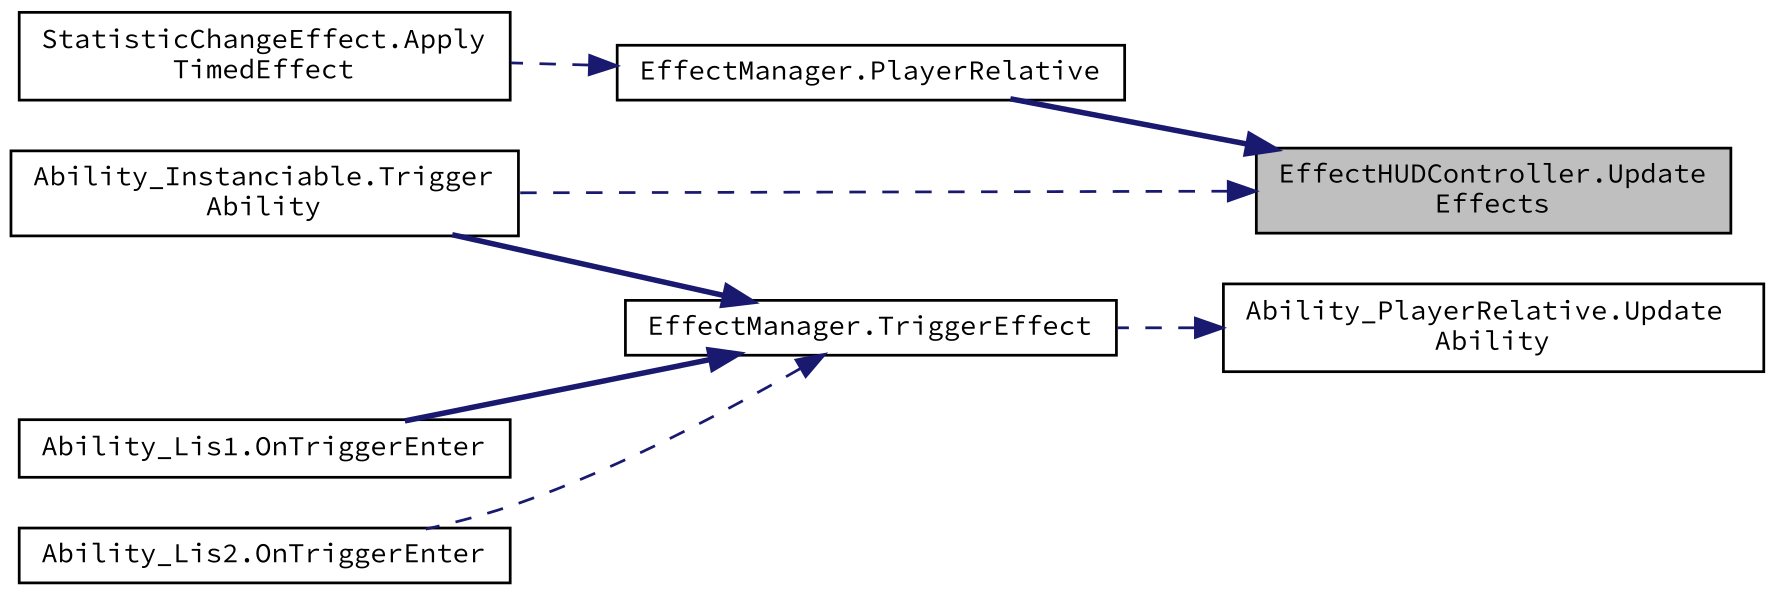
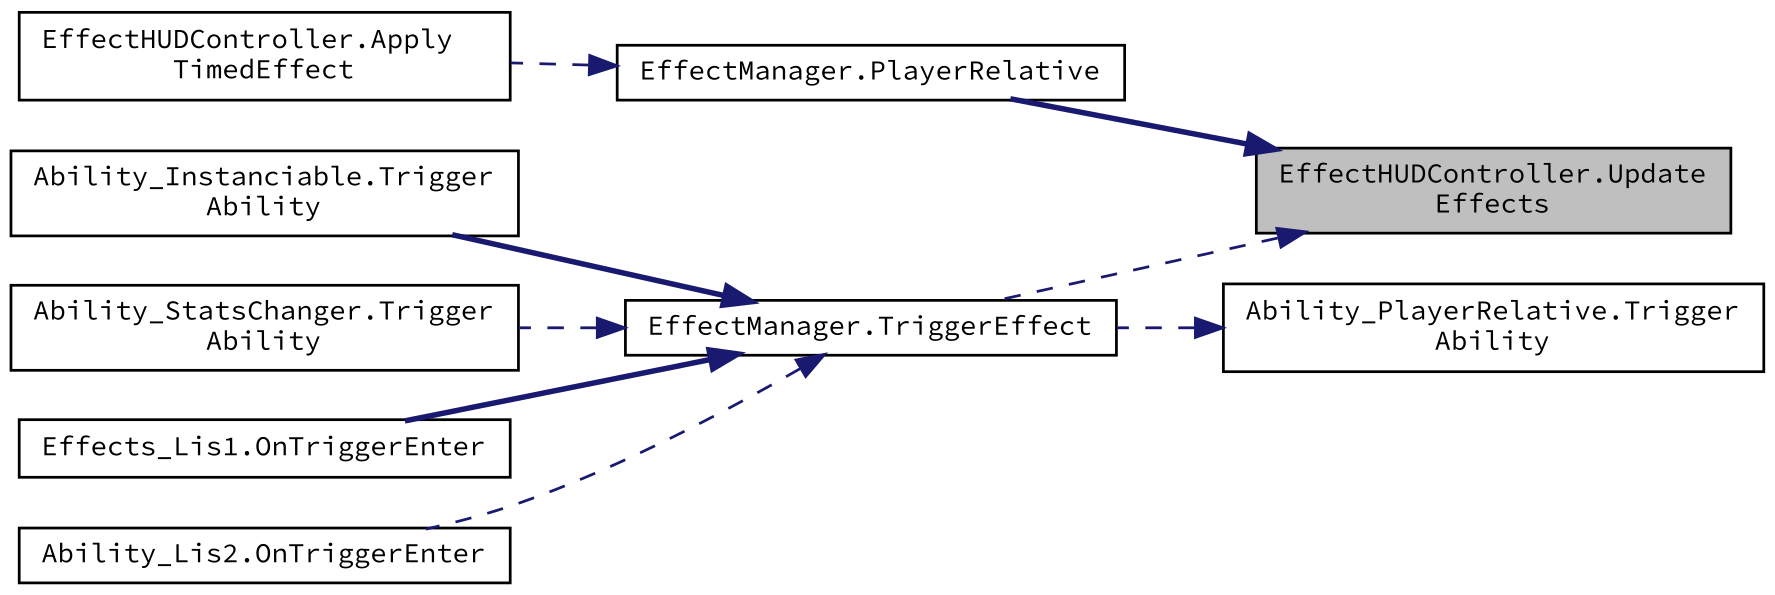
(265, 56) -> (265, 56)
(873, 192) -> (1135, 270)
none -> (265, 328)
(1494, 328) -> (1494, 328)
(265, 448) -> (265, 448)
